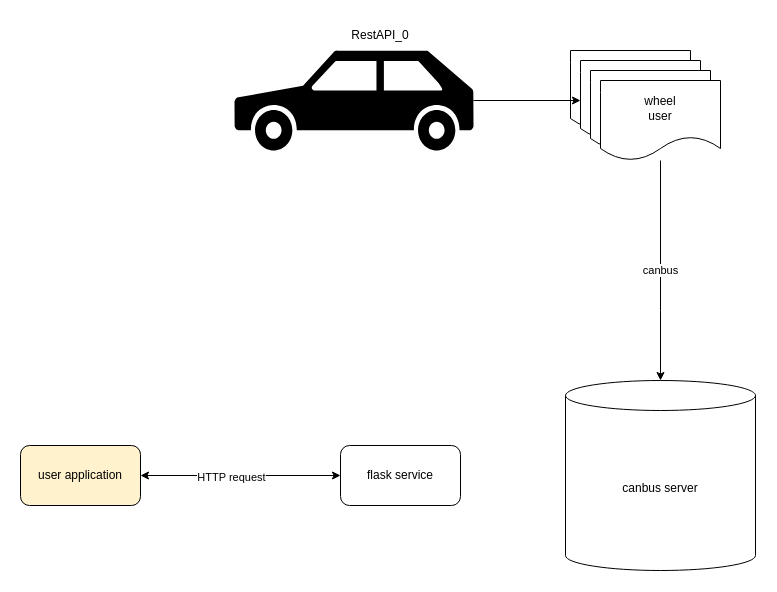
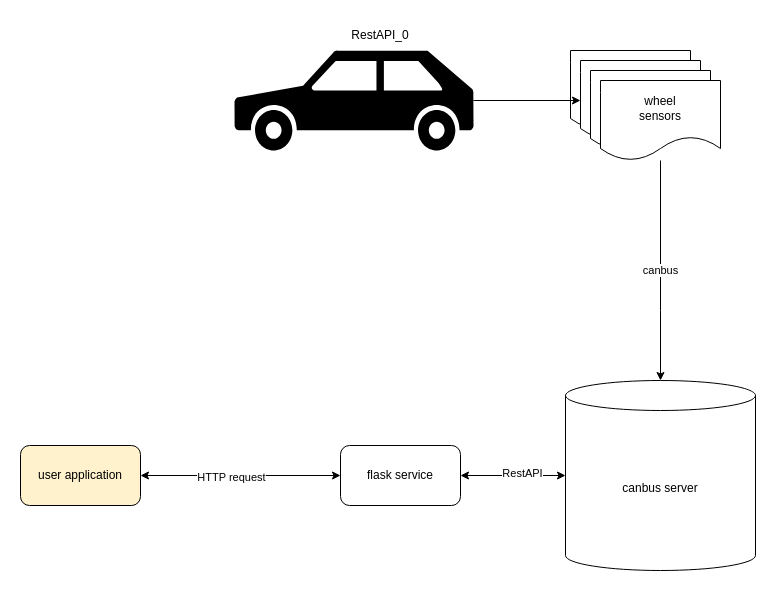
(661, 109) -> (661, 109)
none -> (513, 476)
